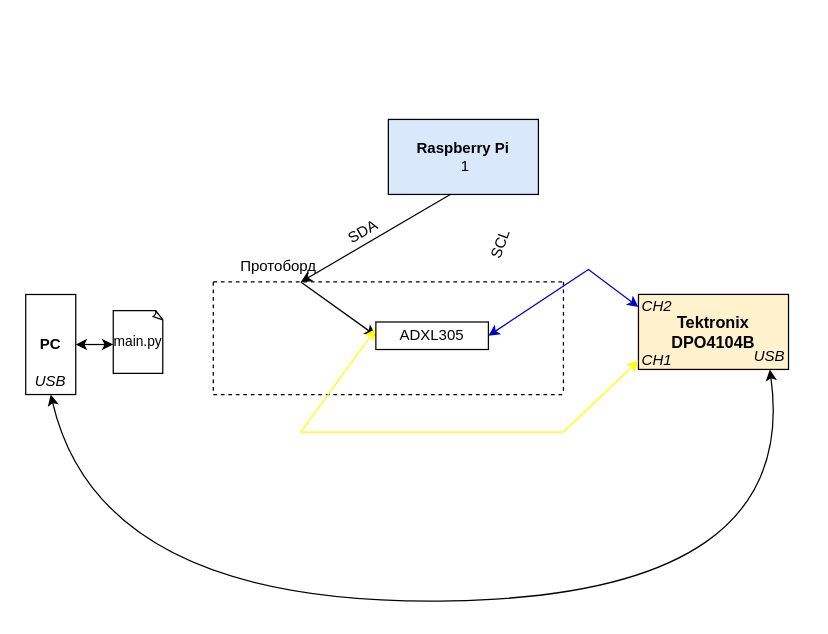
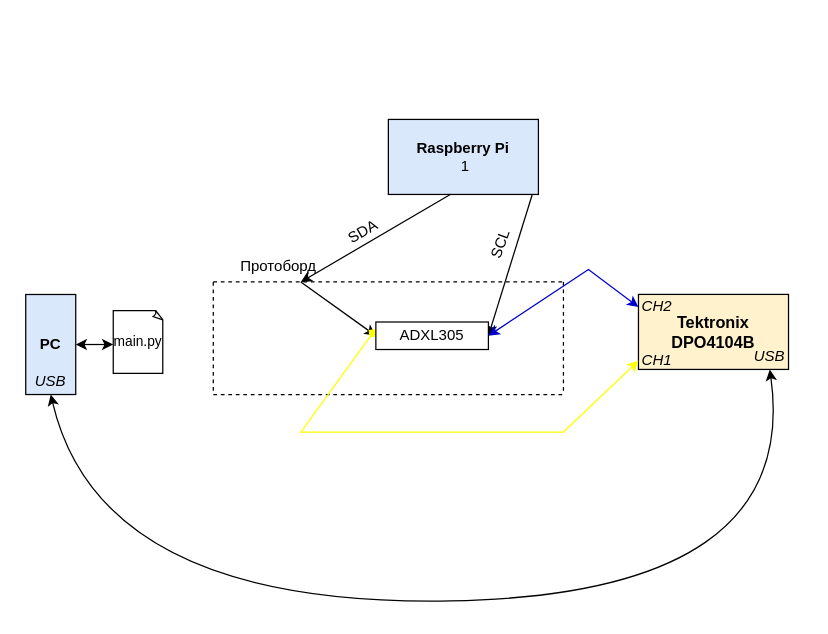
none -> (511, 261)
(370, 336) -> (369, 337)
(51, 344) -> (51, 344)
